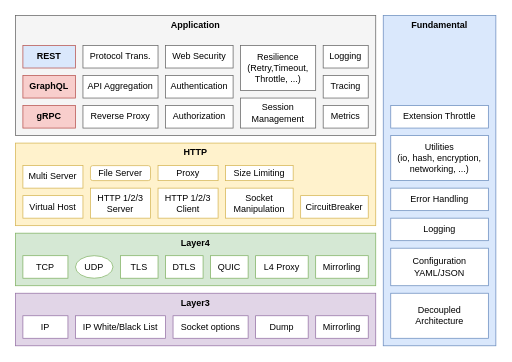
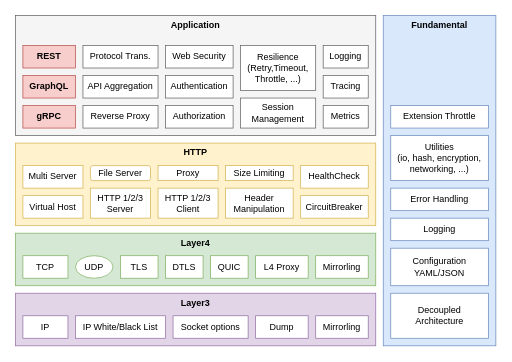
(49, 57) -> (49, 57)
none -> (334, 177)
(259, 203) -> (259, 203)
